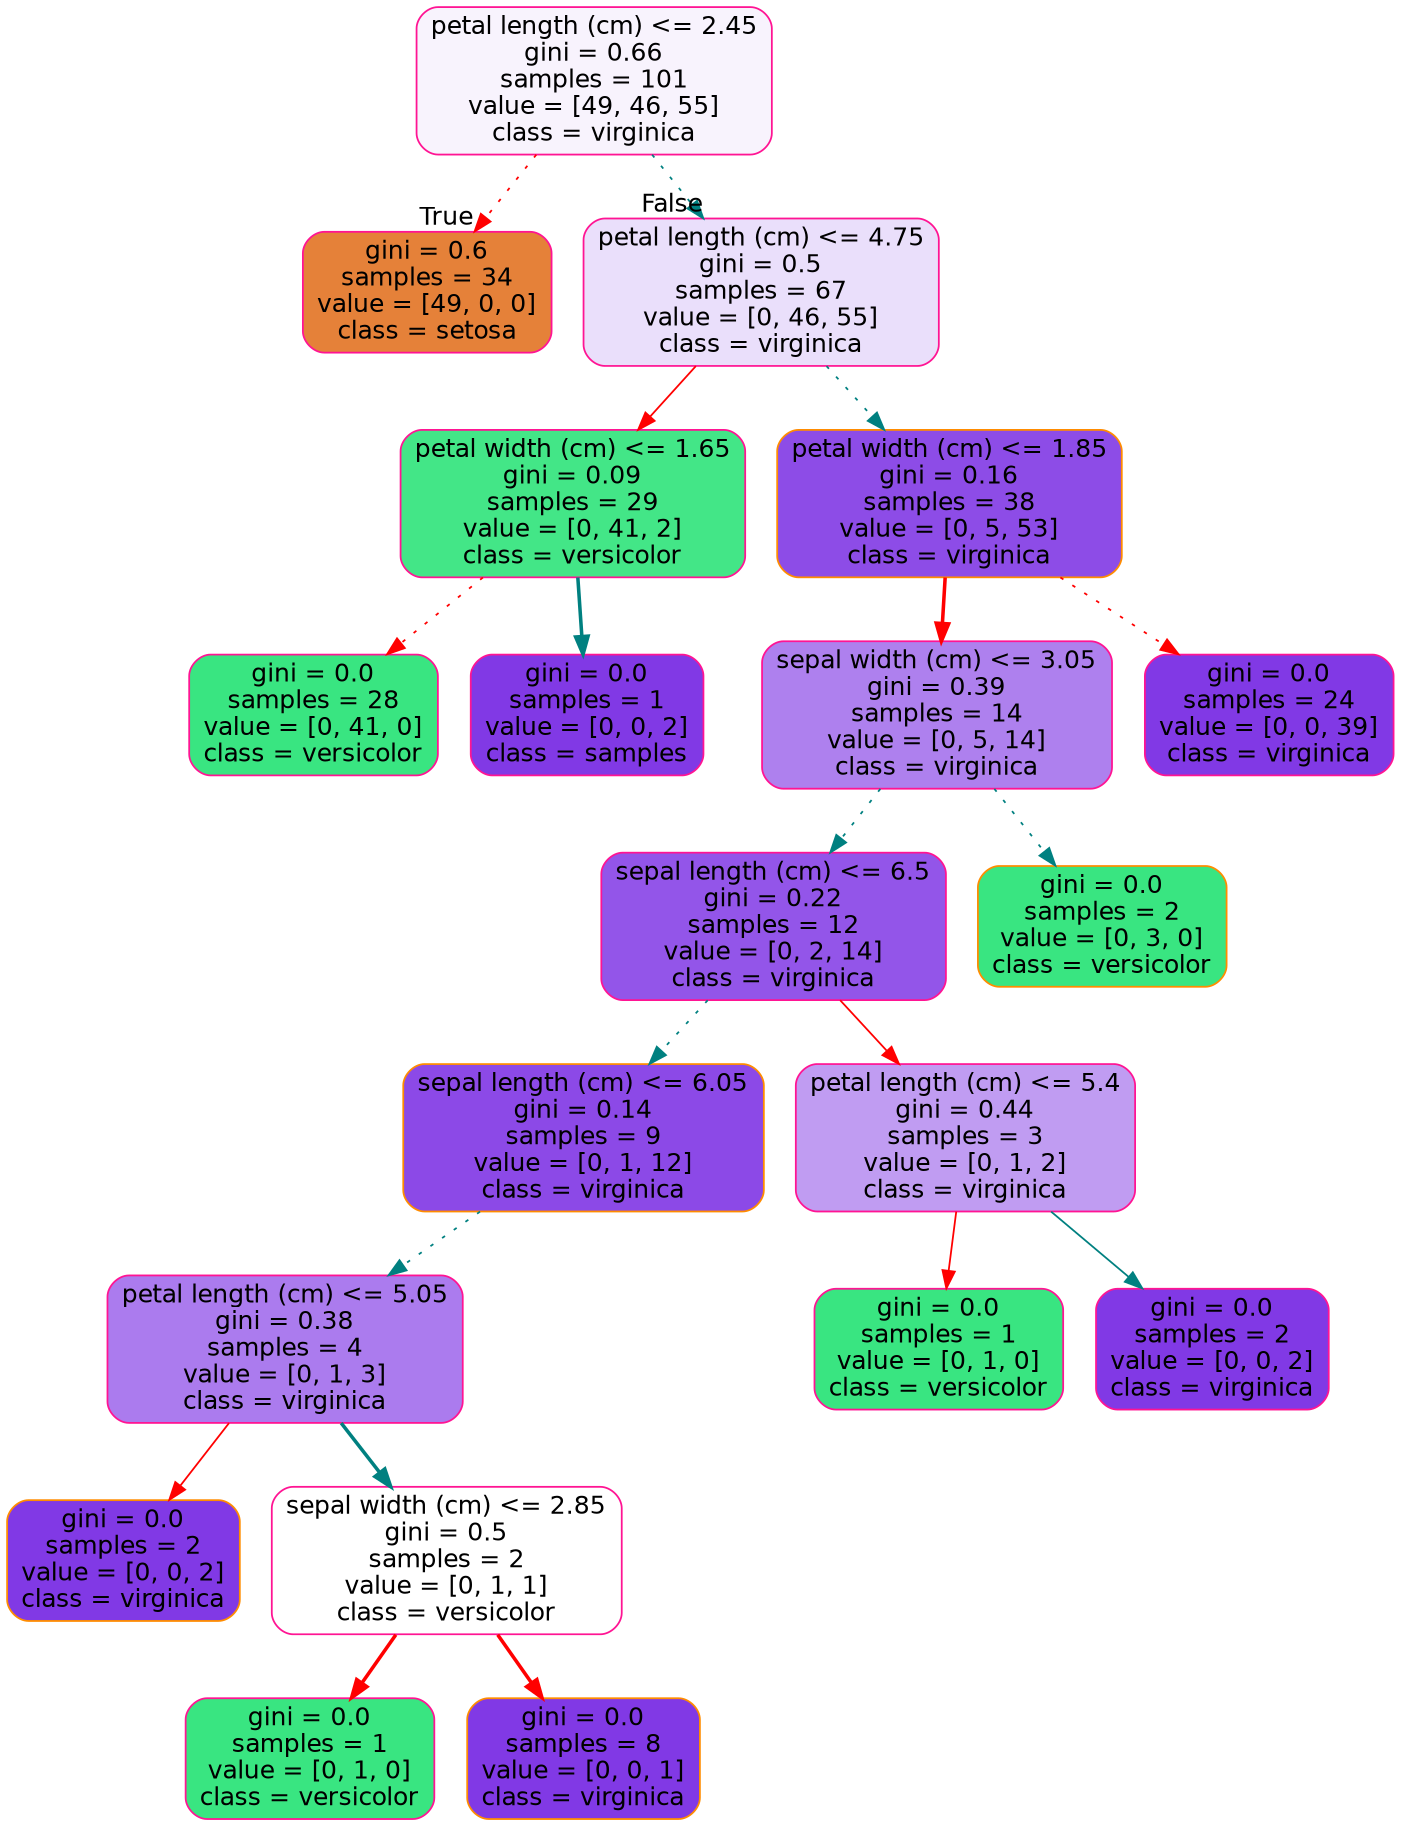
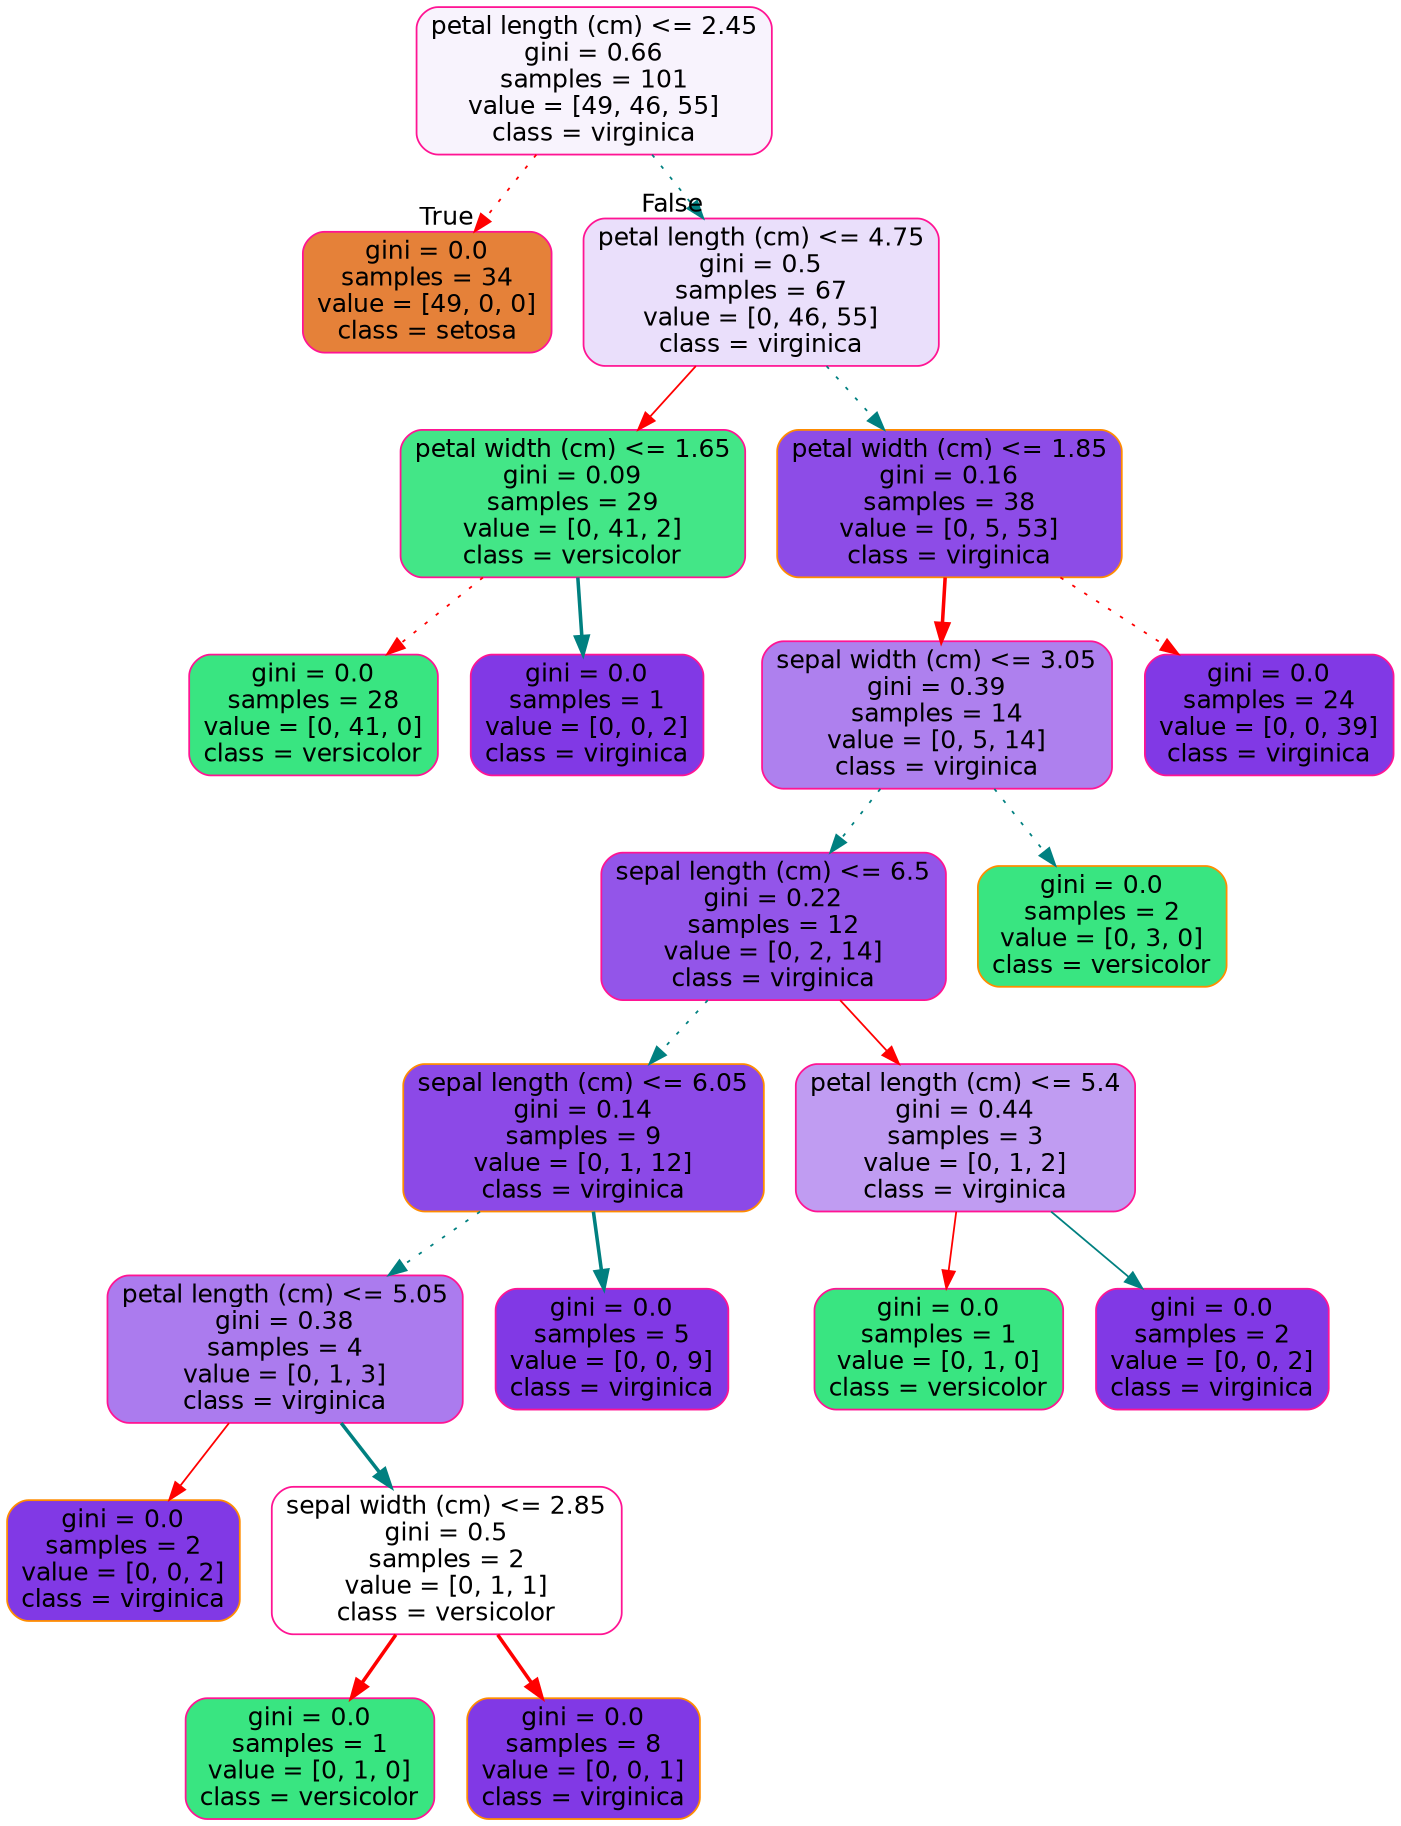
(427, 292) -> (427, 292)
(587, 715) -> (587, 715)
none -> (612, 1349)
